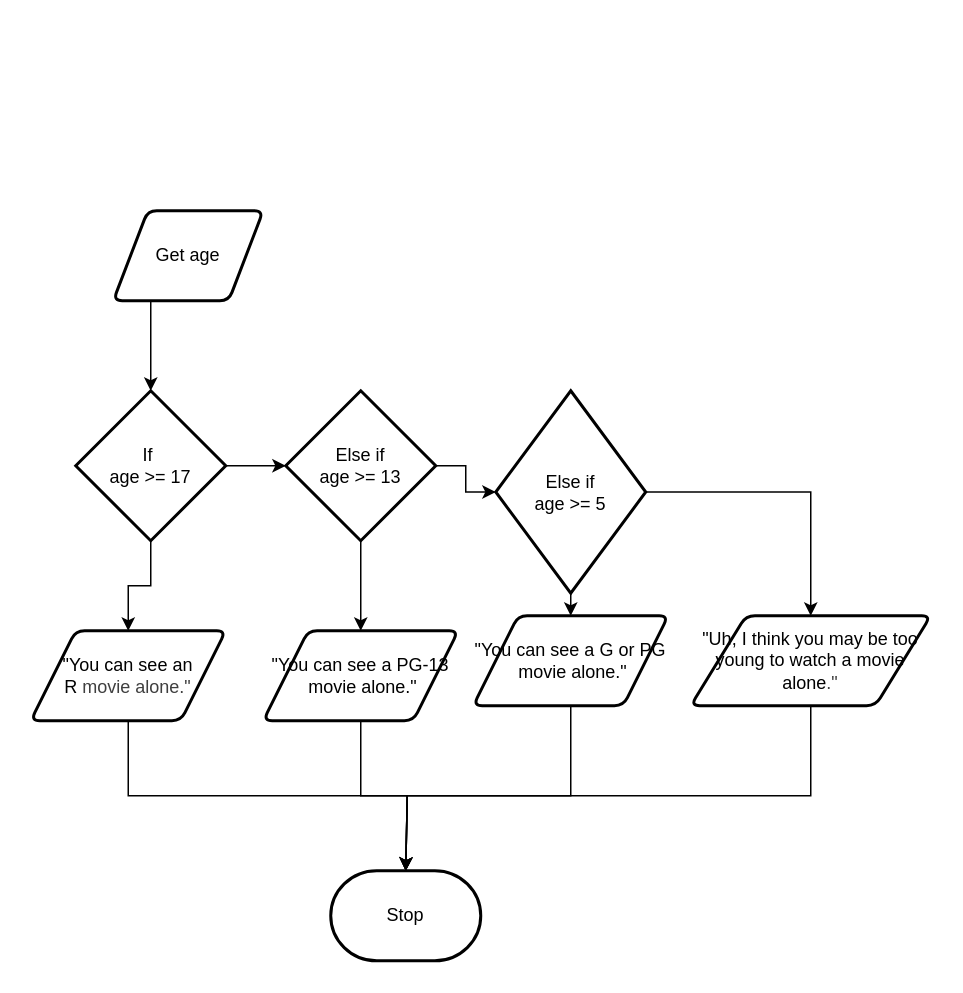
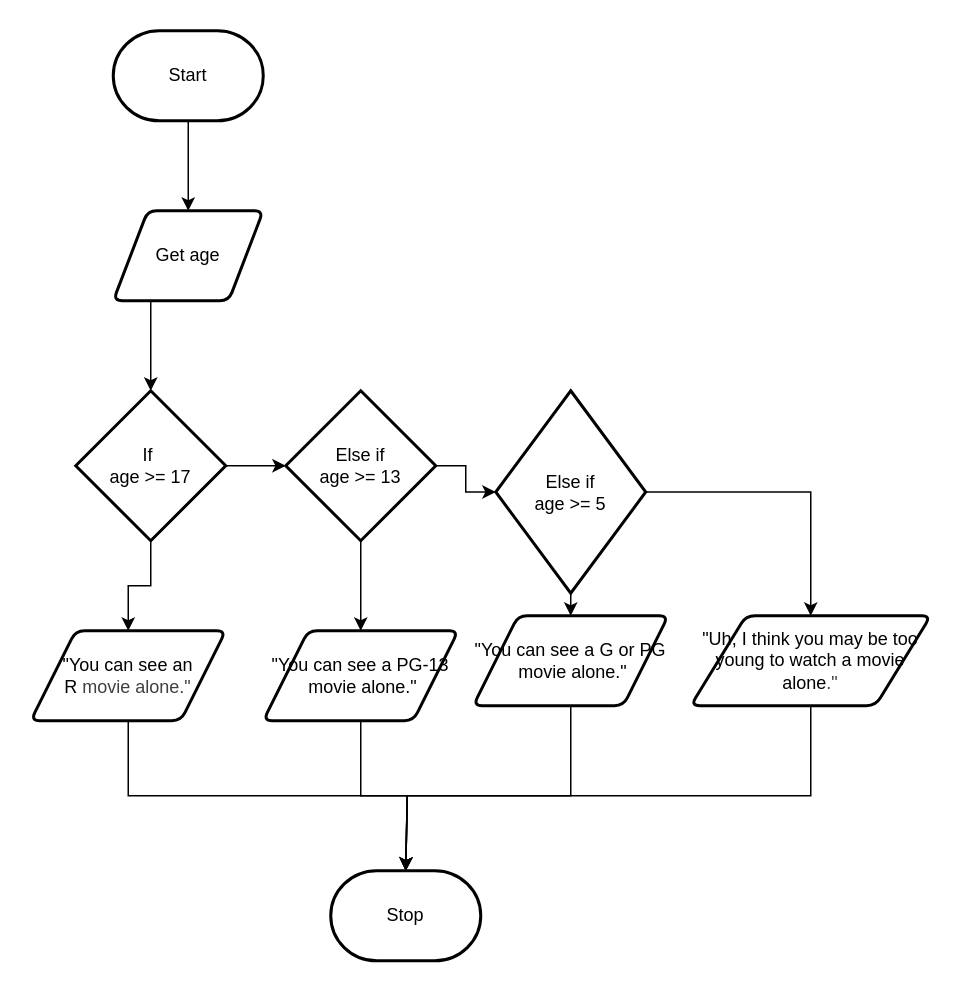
none -> (188, 76)
none -> (188, 161)
